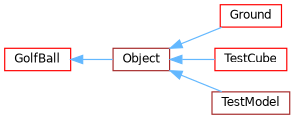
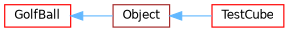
(251, 16) -> none
(251, 103) -> none
